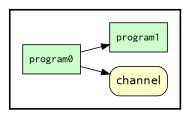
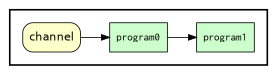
(91, 69) -> (91, 37)
